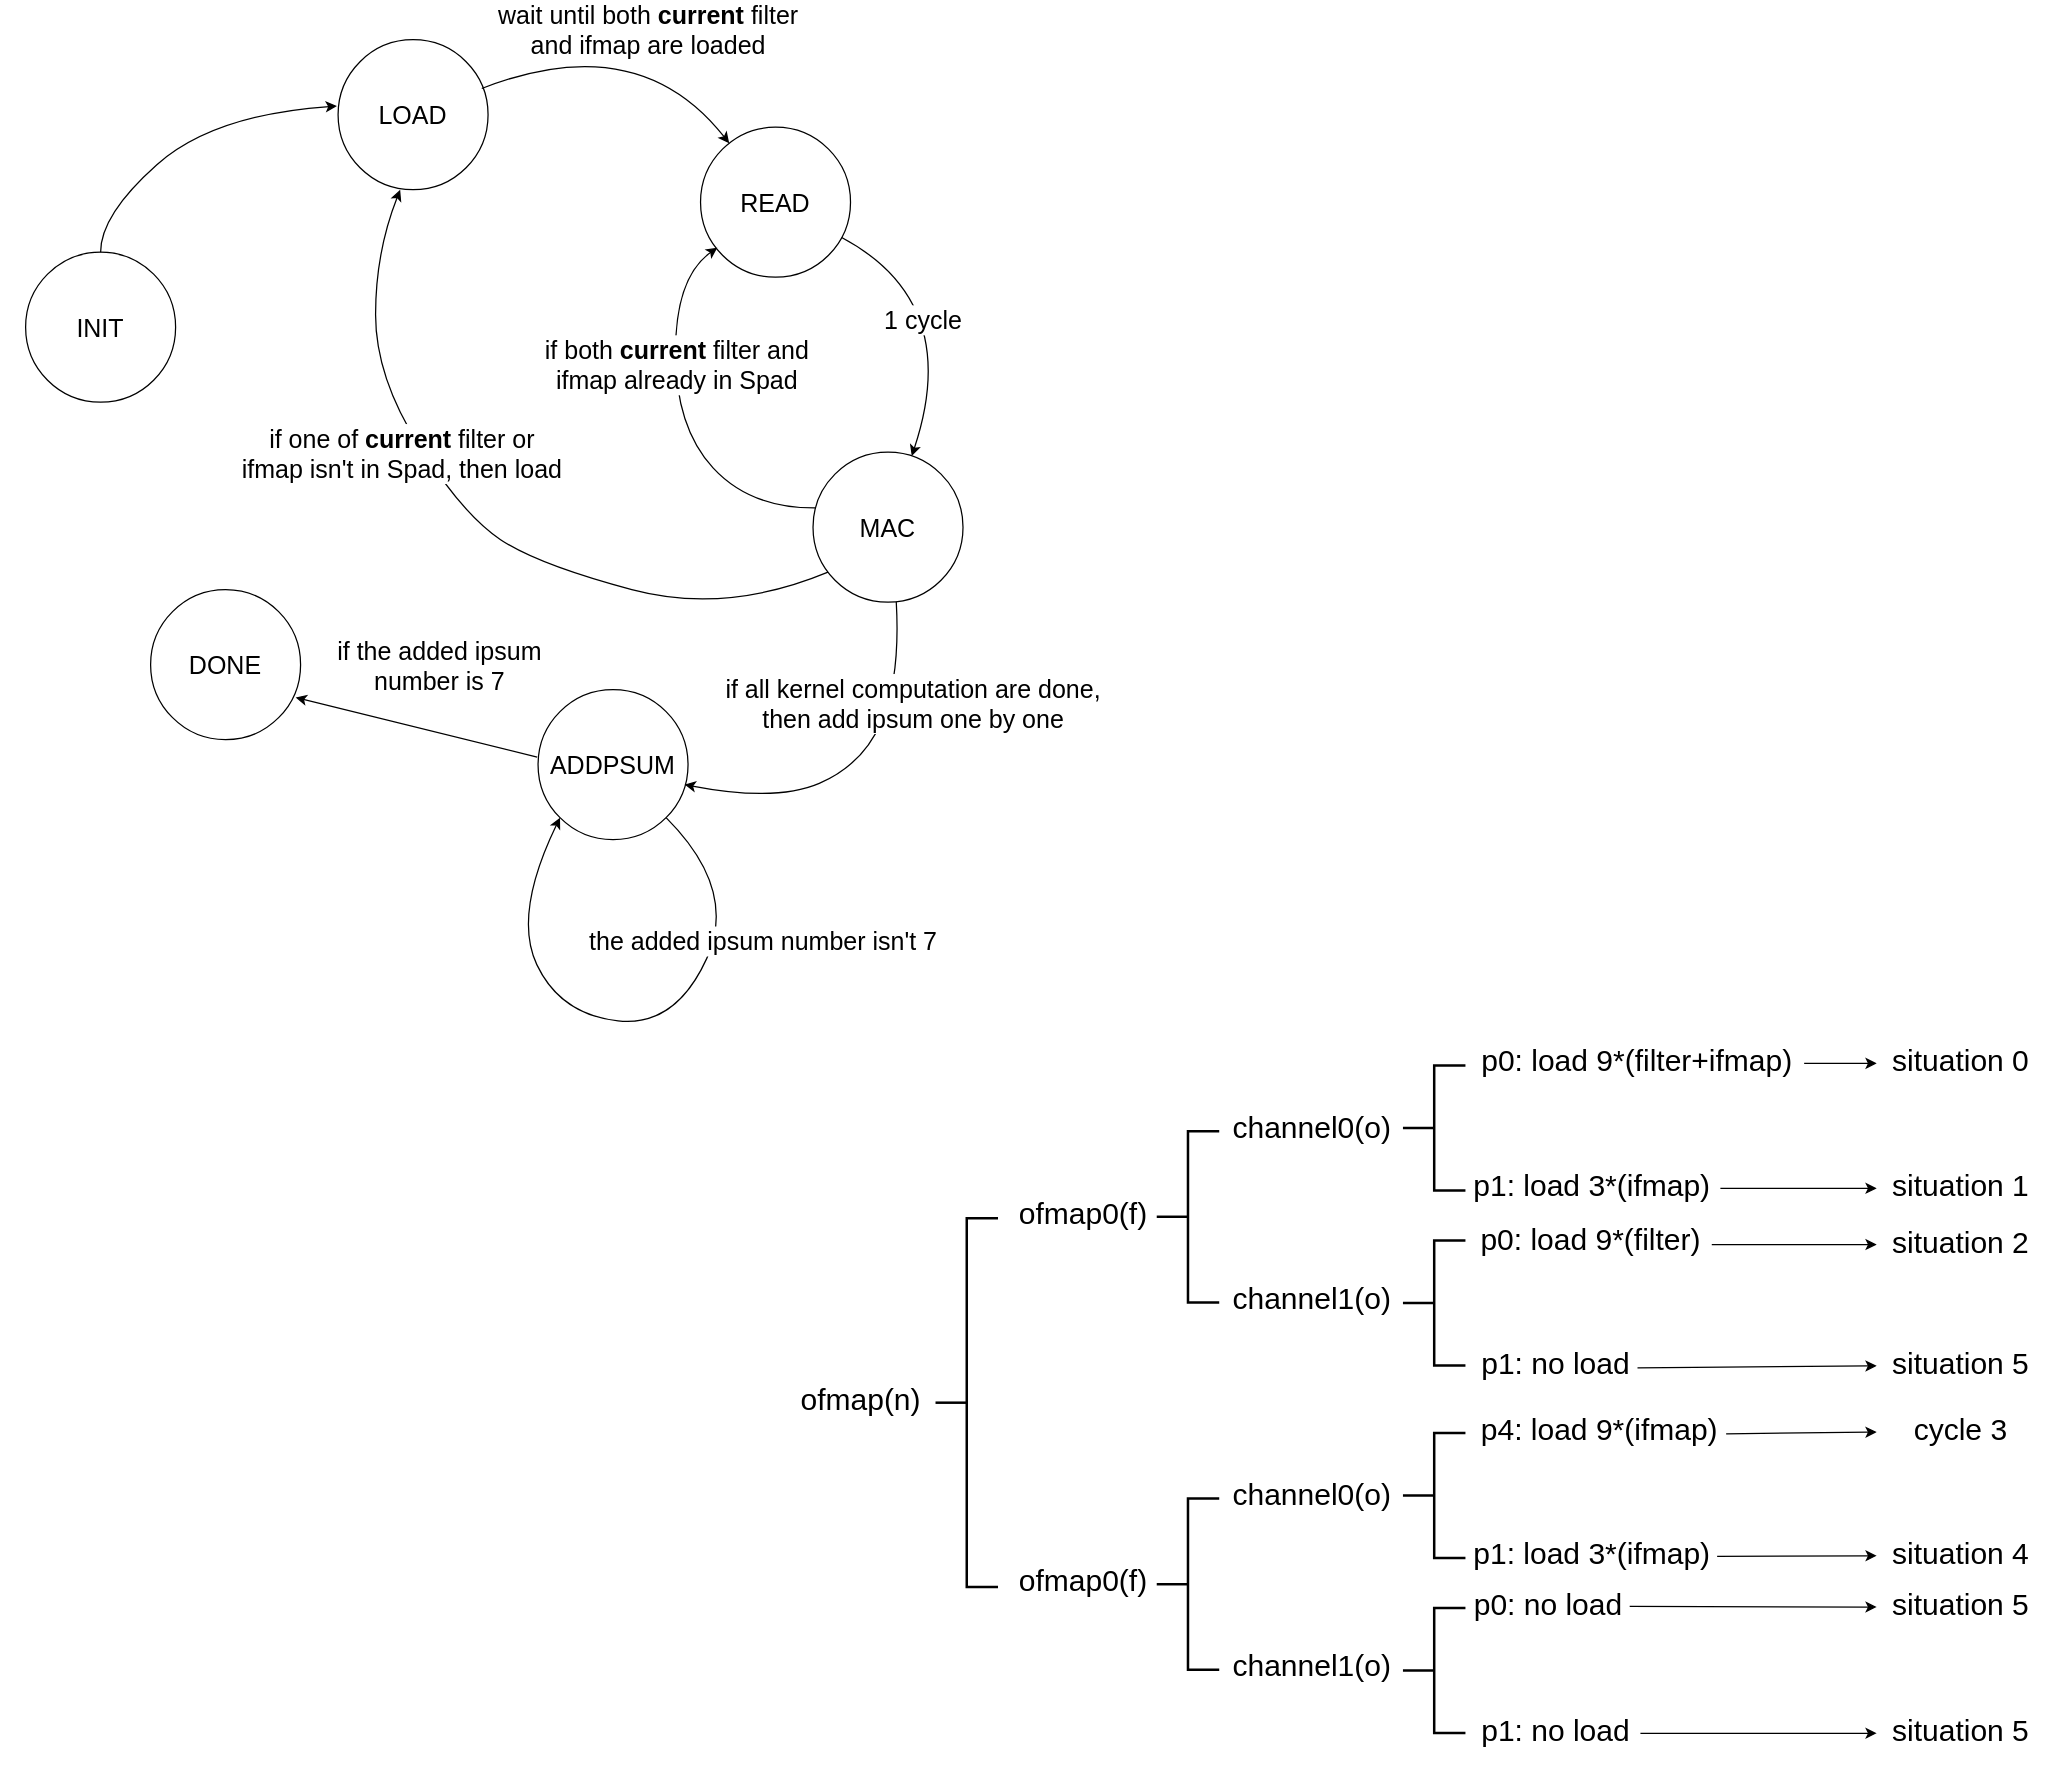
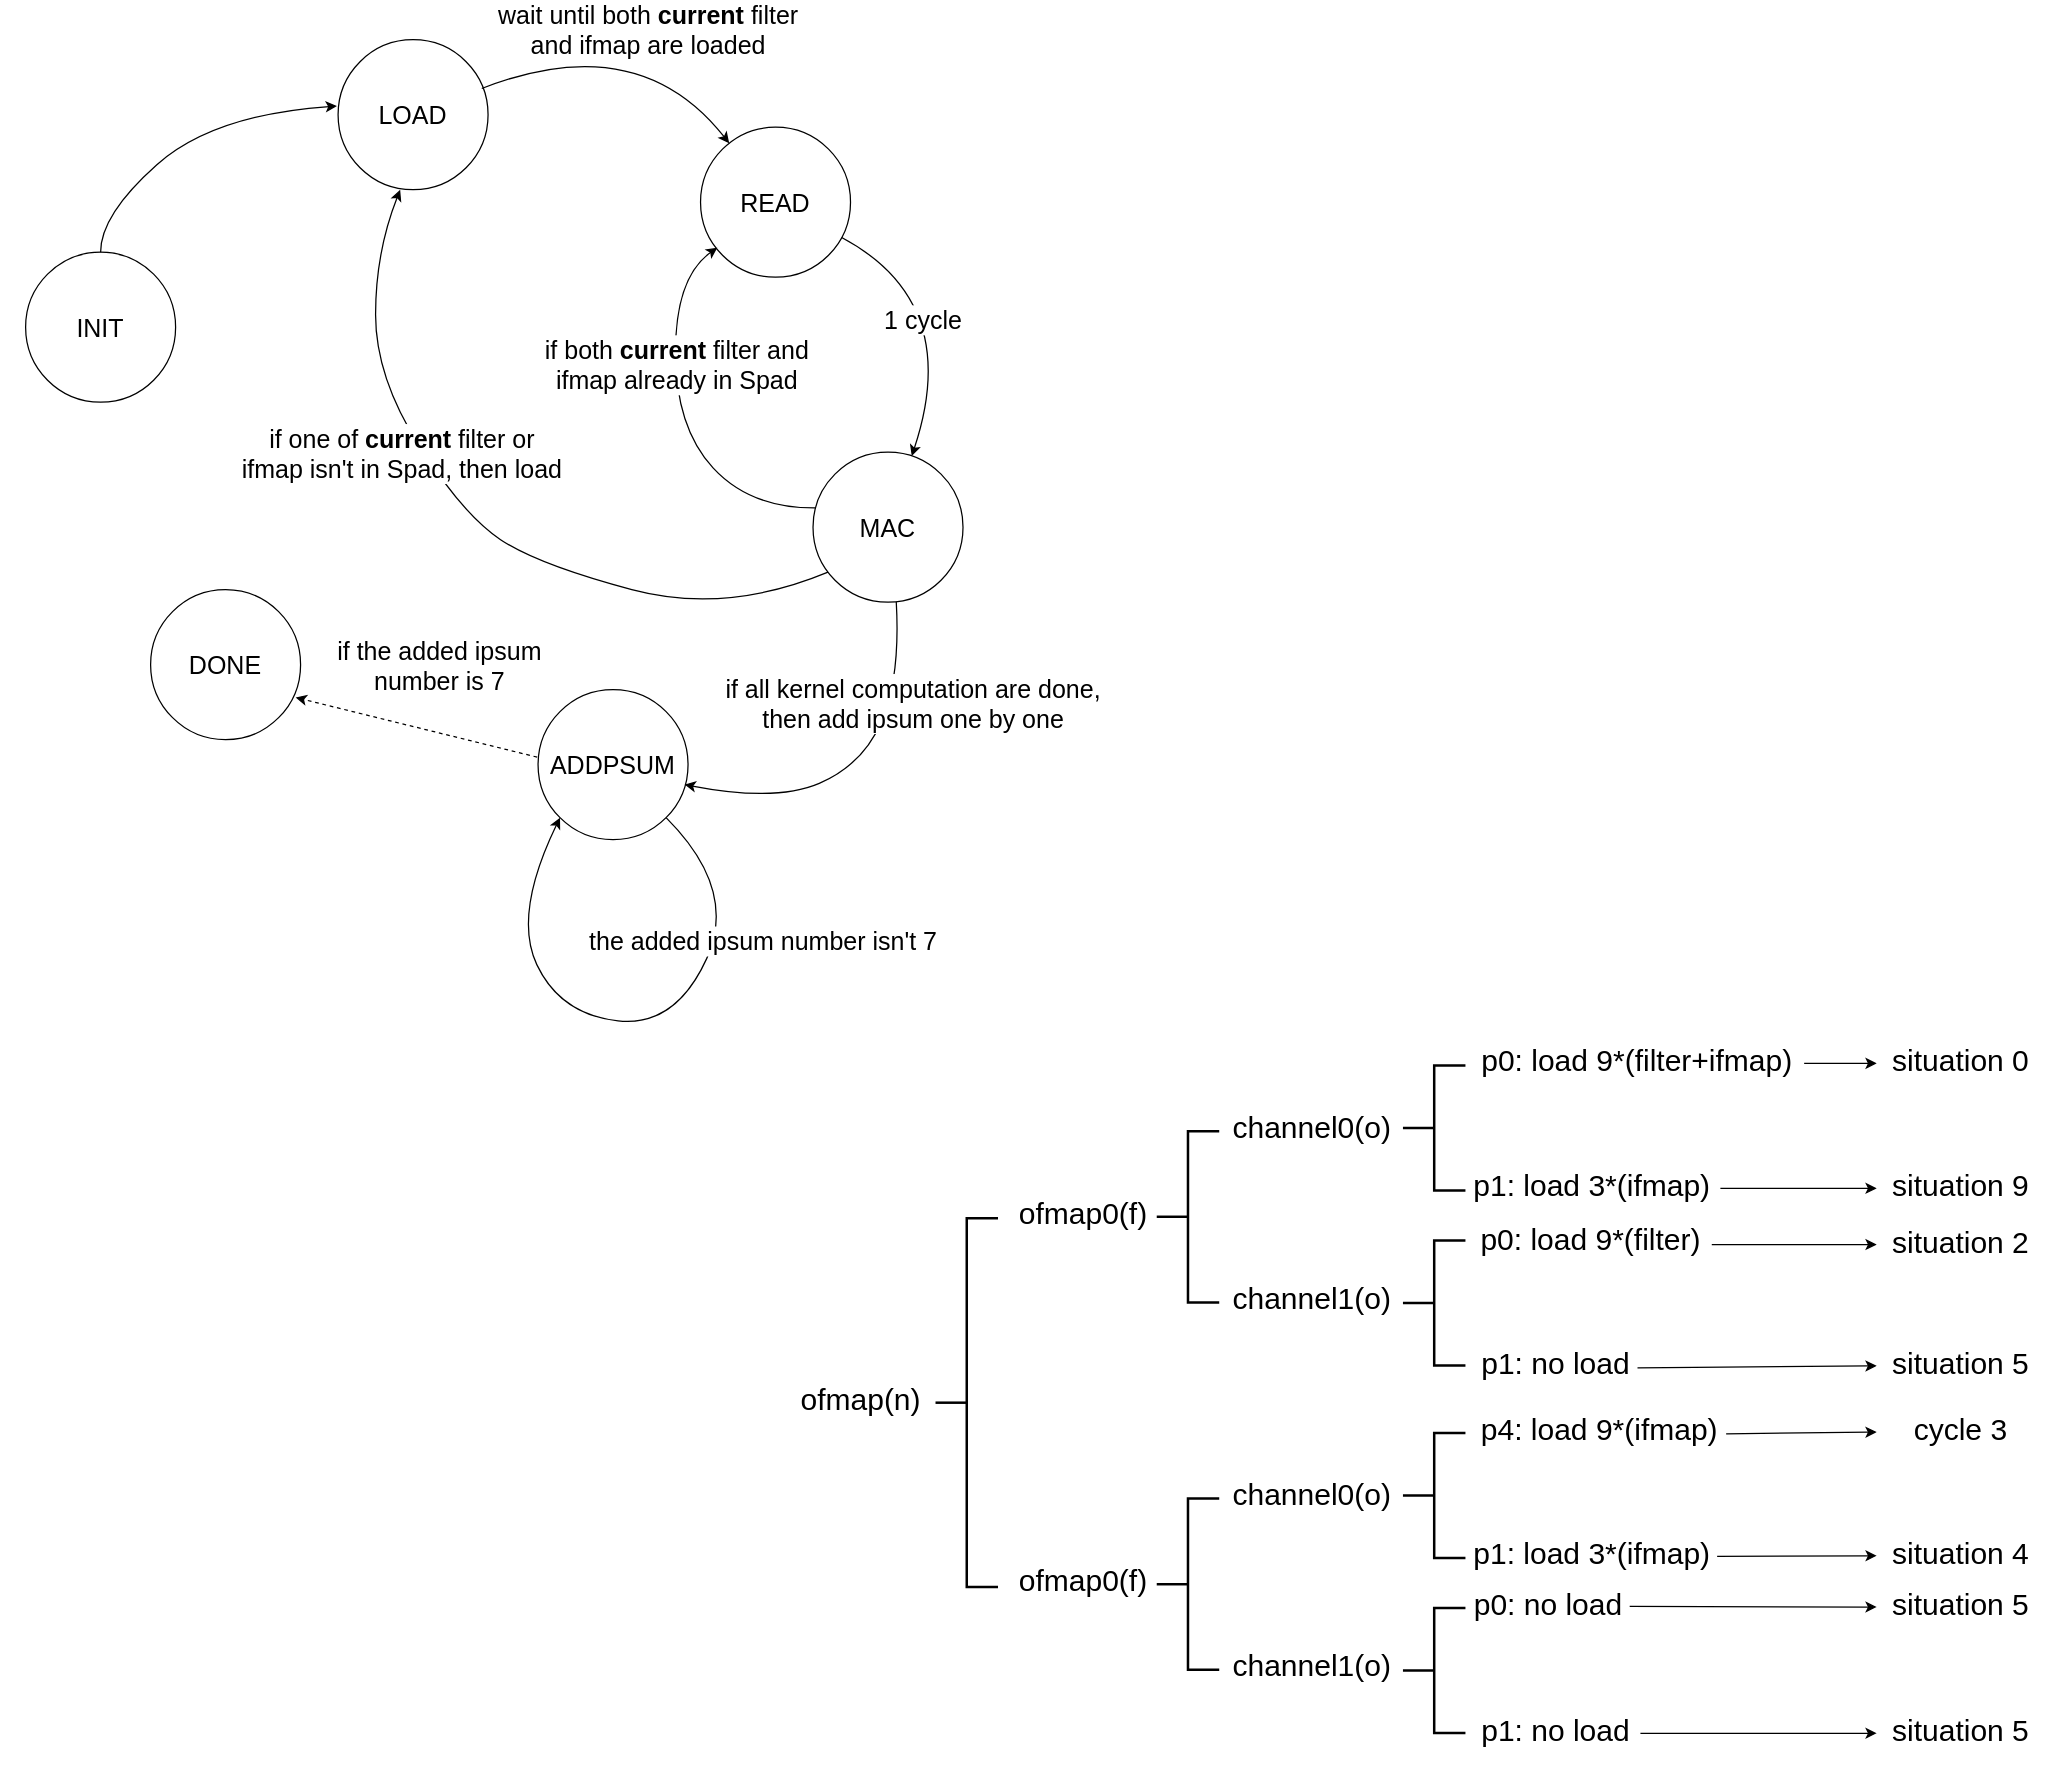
(419, 728) -> (419, 728)
(1961, 1187) -> (1961, 1187)
